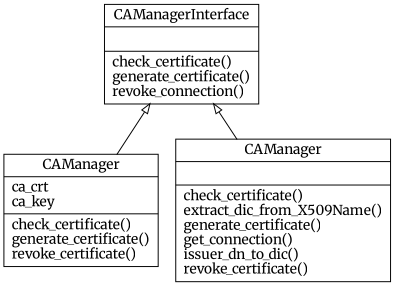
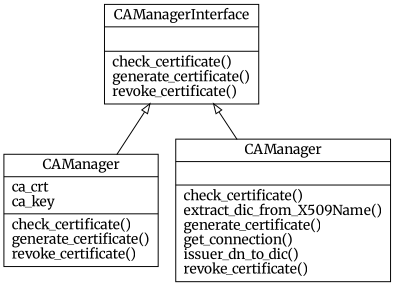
(179, 92) -> (175, 92)
